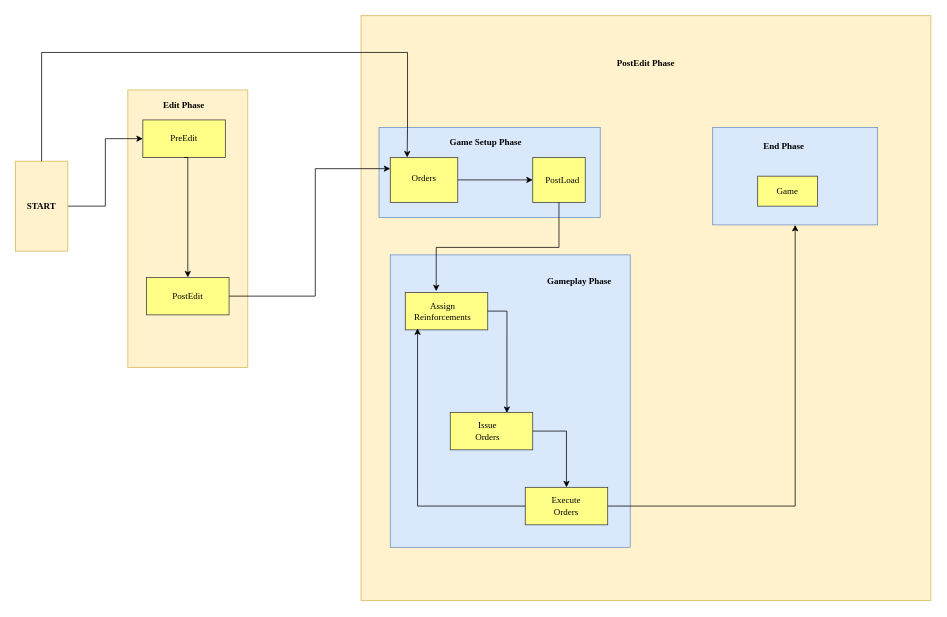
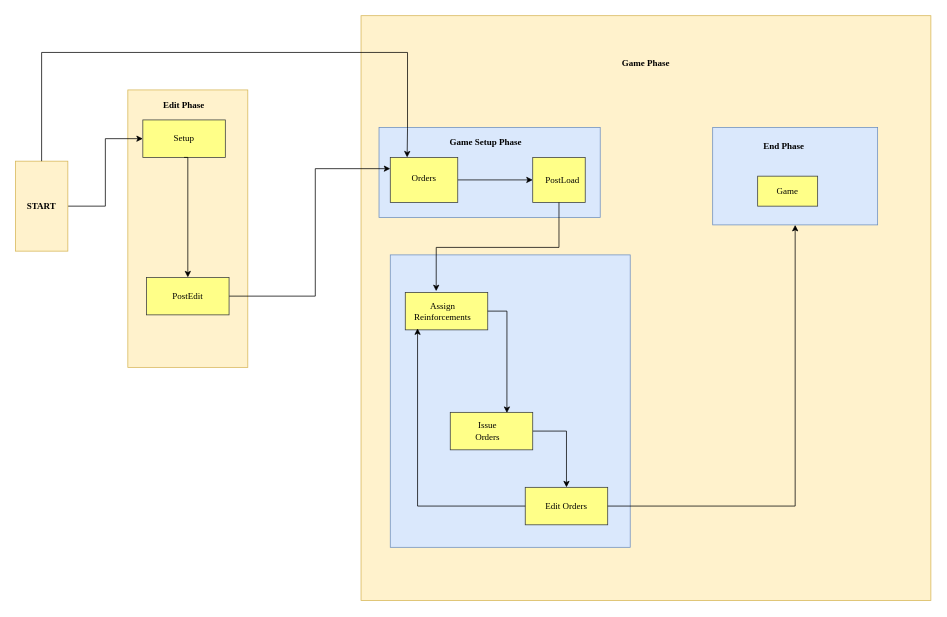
(646, 63) -> (646, 63)
(184, 138) -> (184, 138)
(580, 281) -> none
(567, 506) -> (567, 506)
